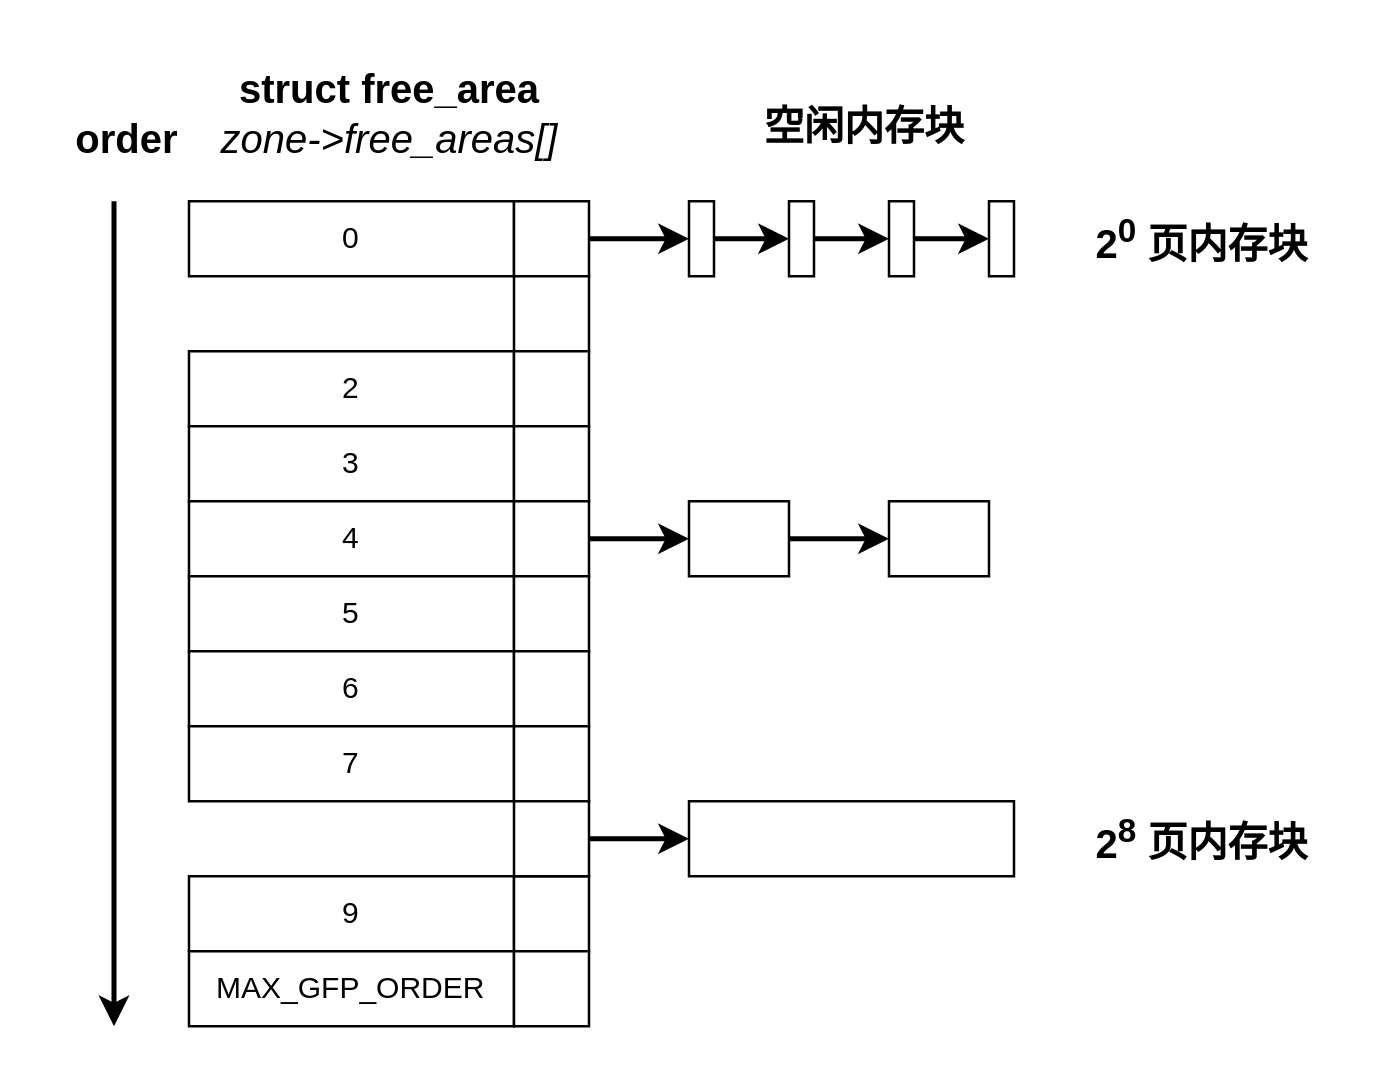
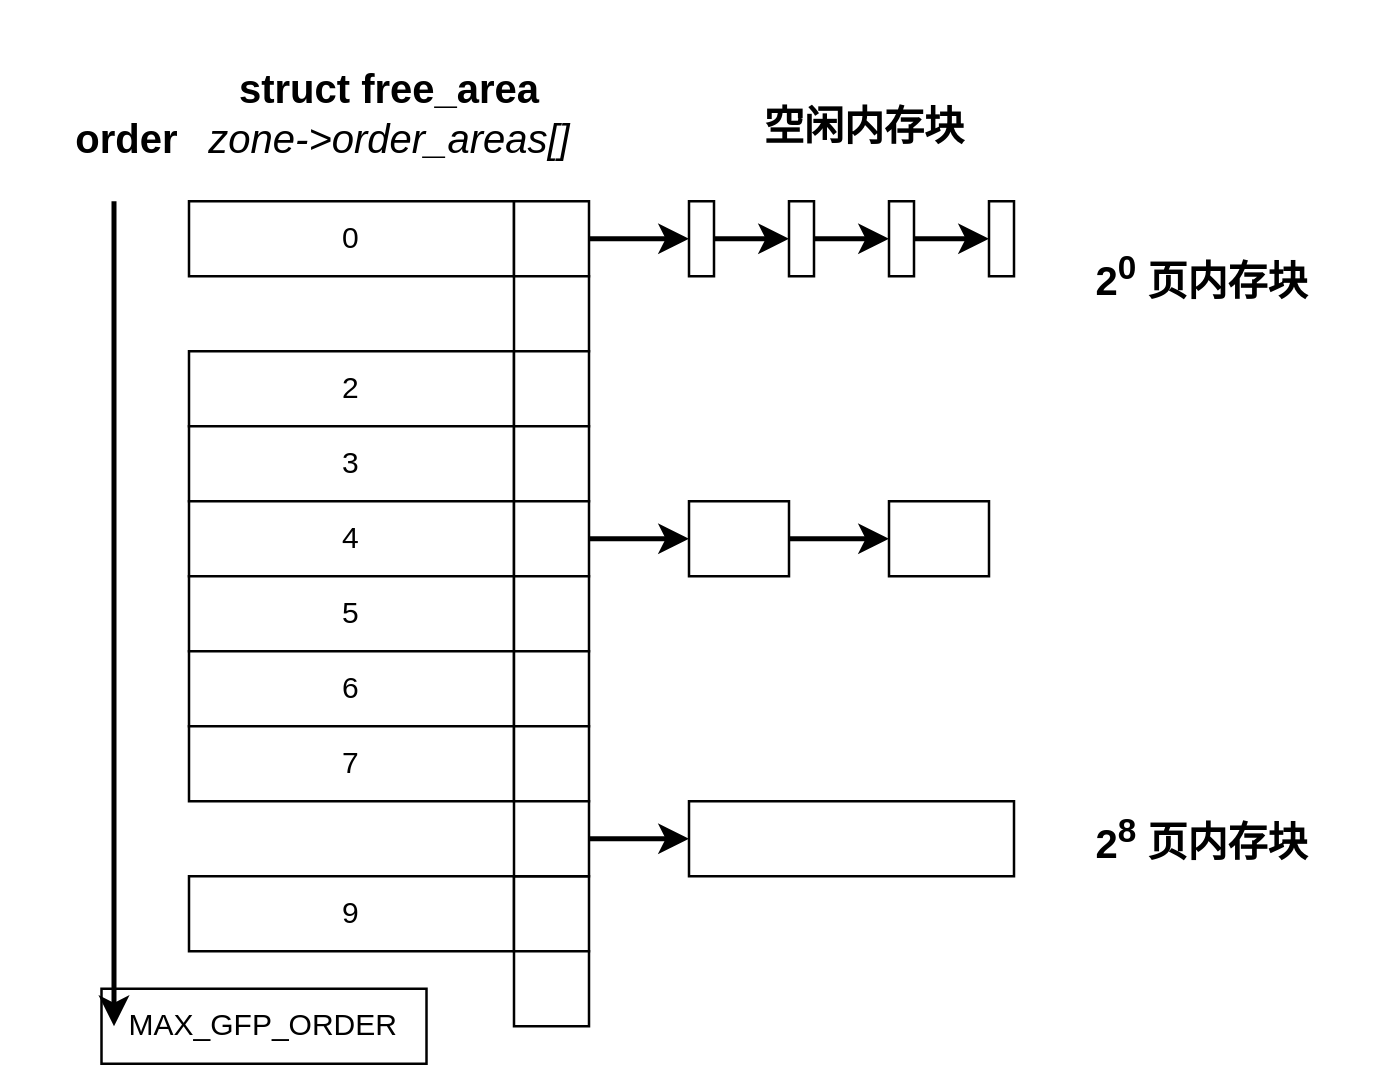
(390, 114) -> (390, 114)
(1201, 239) -> (1201, 276)
(351, 989) -> (264, 1026)
